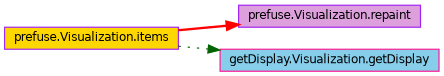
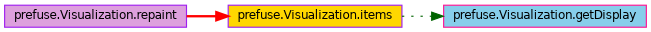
(203, 28) -> (201, 16)
(330, 60) -> (545, 16)
